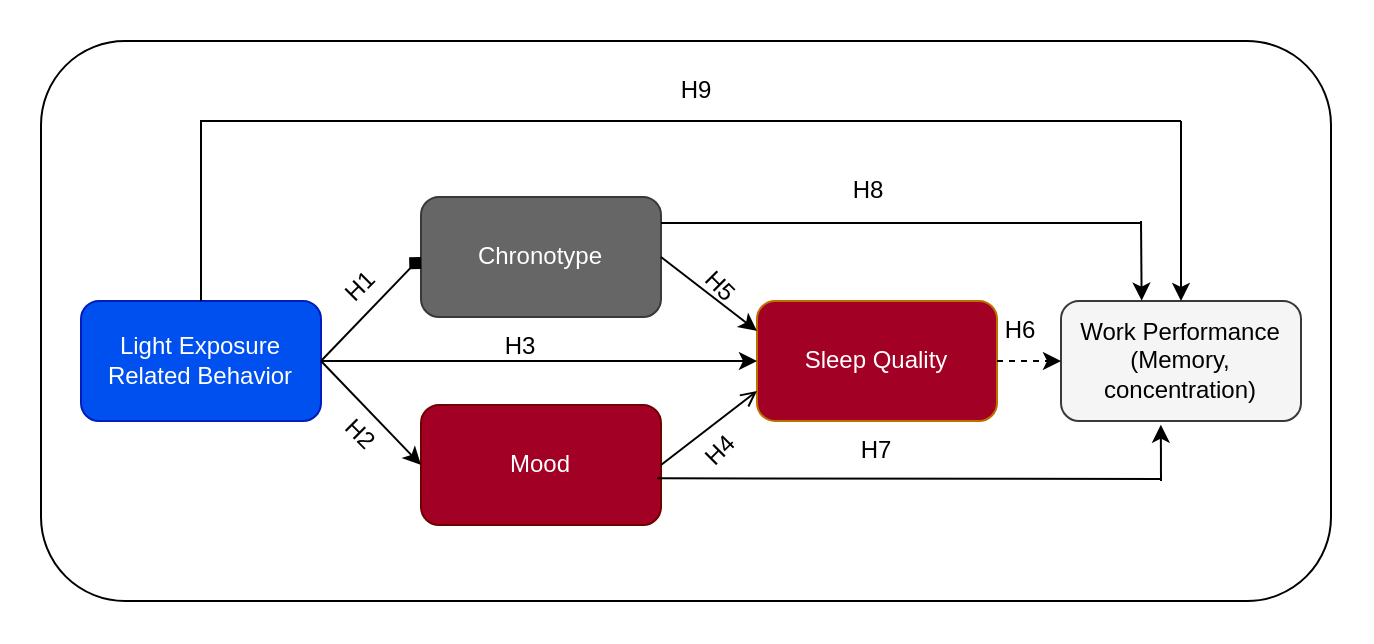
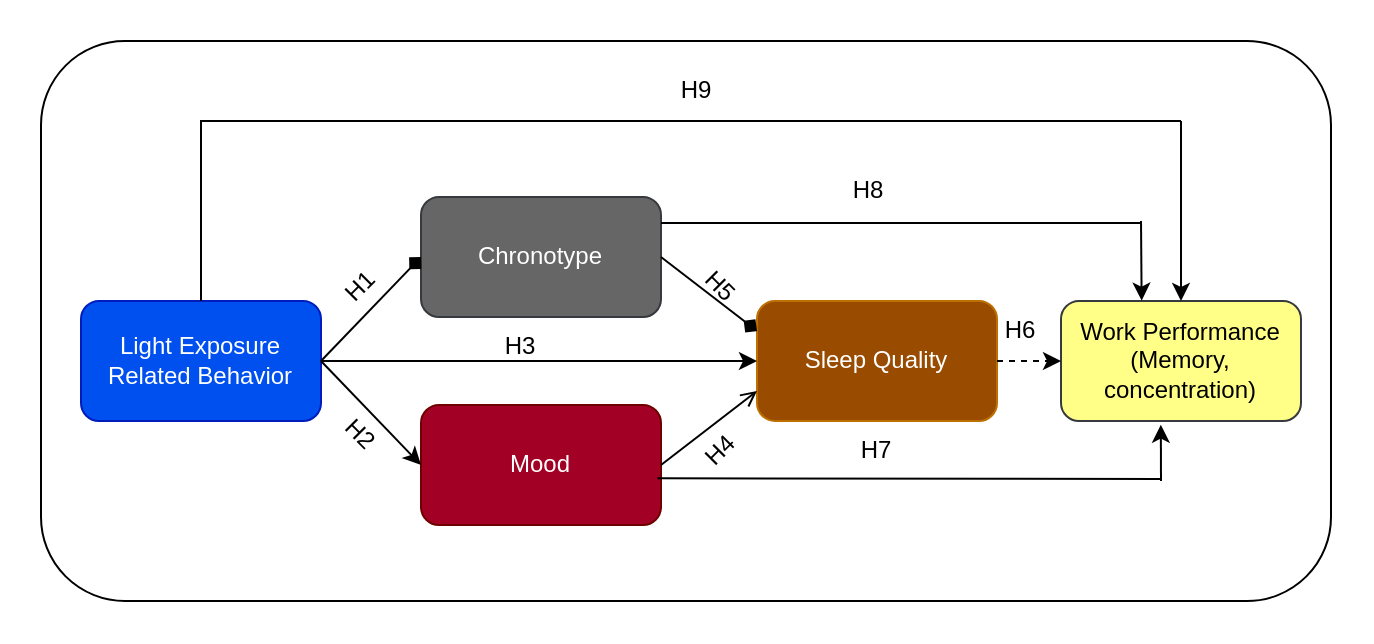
(745, 321) -> (745, 322)
(877, 361) -> (877, 361)
(1181, 361) -> (1181, 361)
